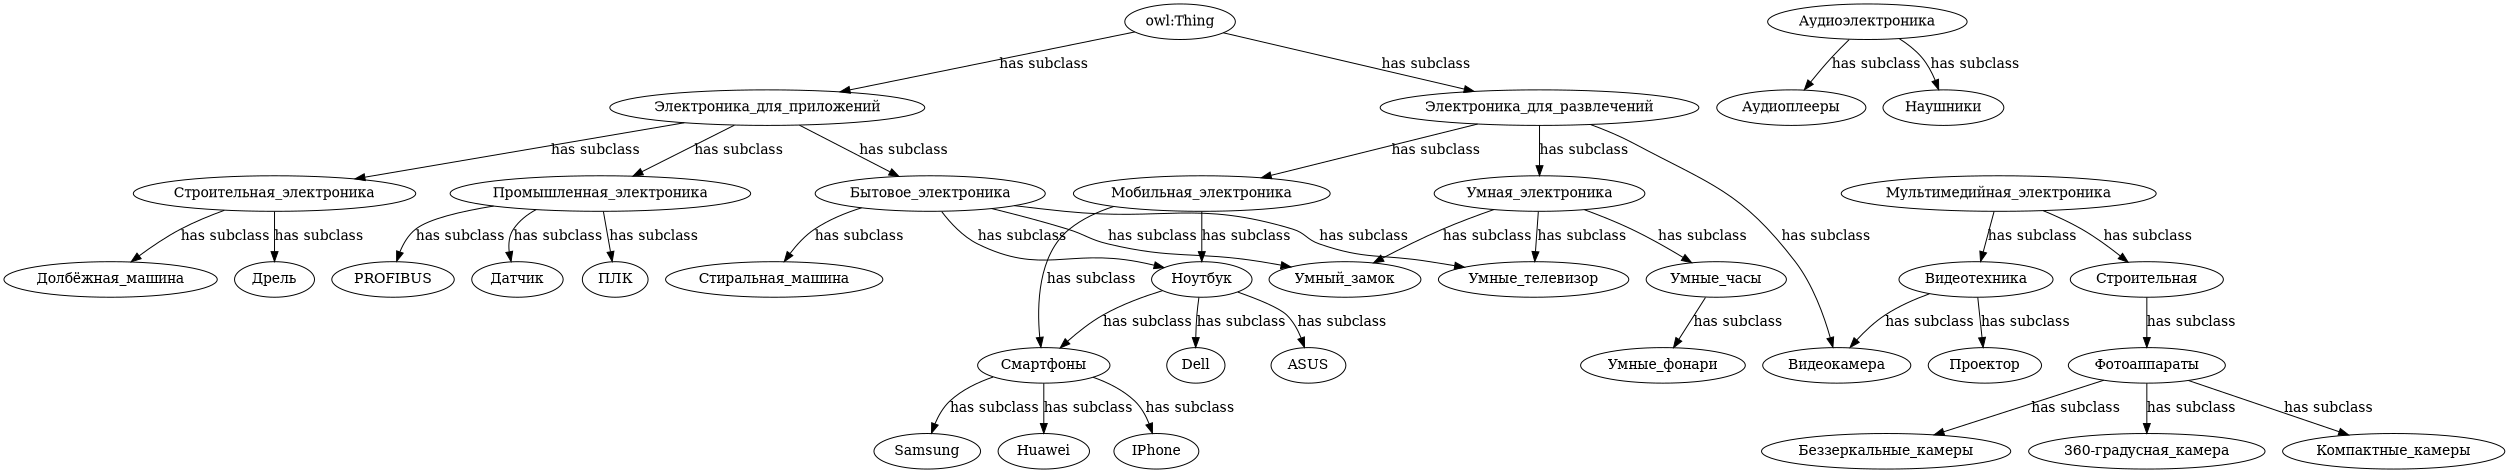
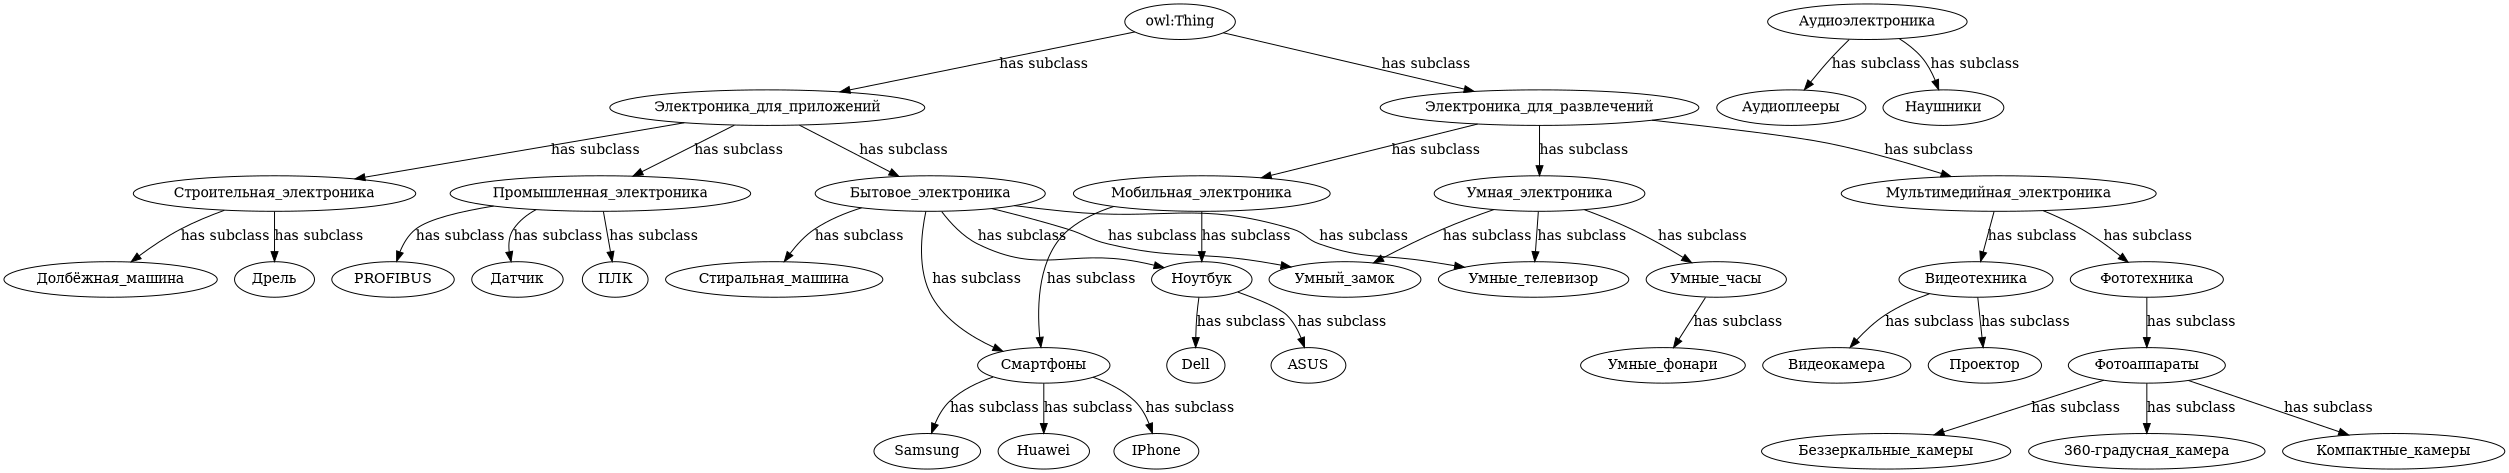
(1738, 202) -> (1798, 138)
(2147, 279) -> (2147, 279)
(1112, 310) -> (931, 294)
